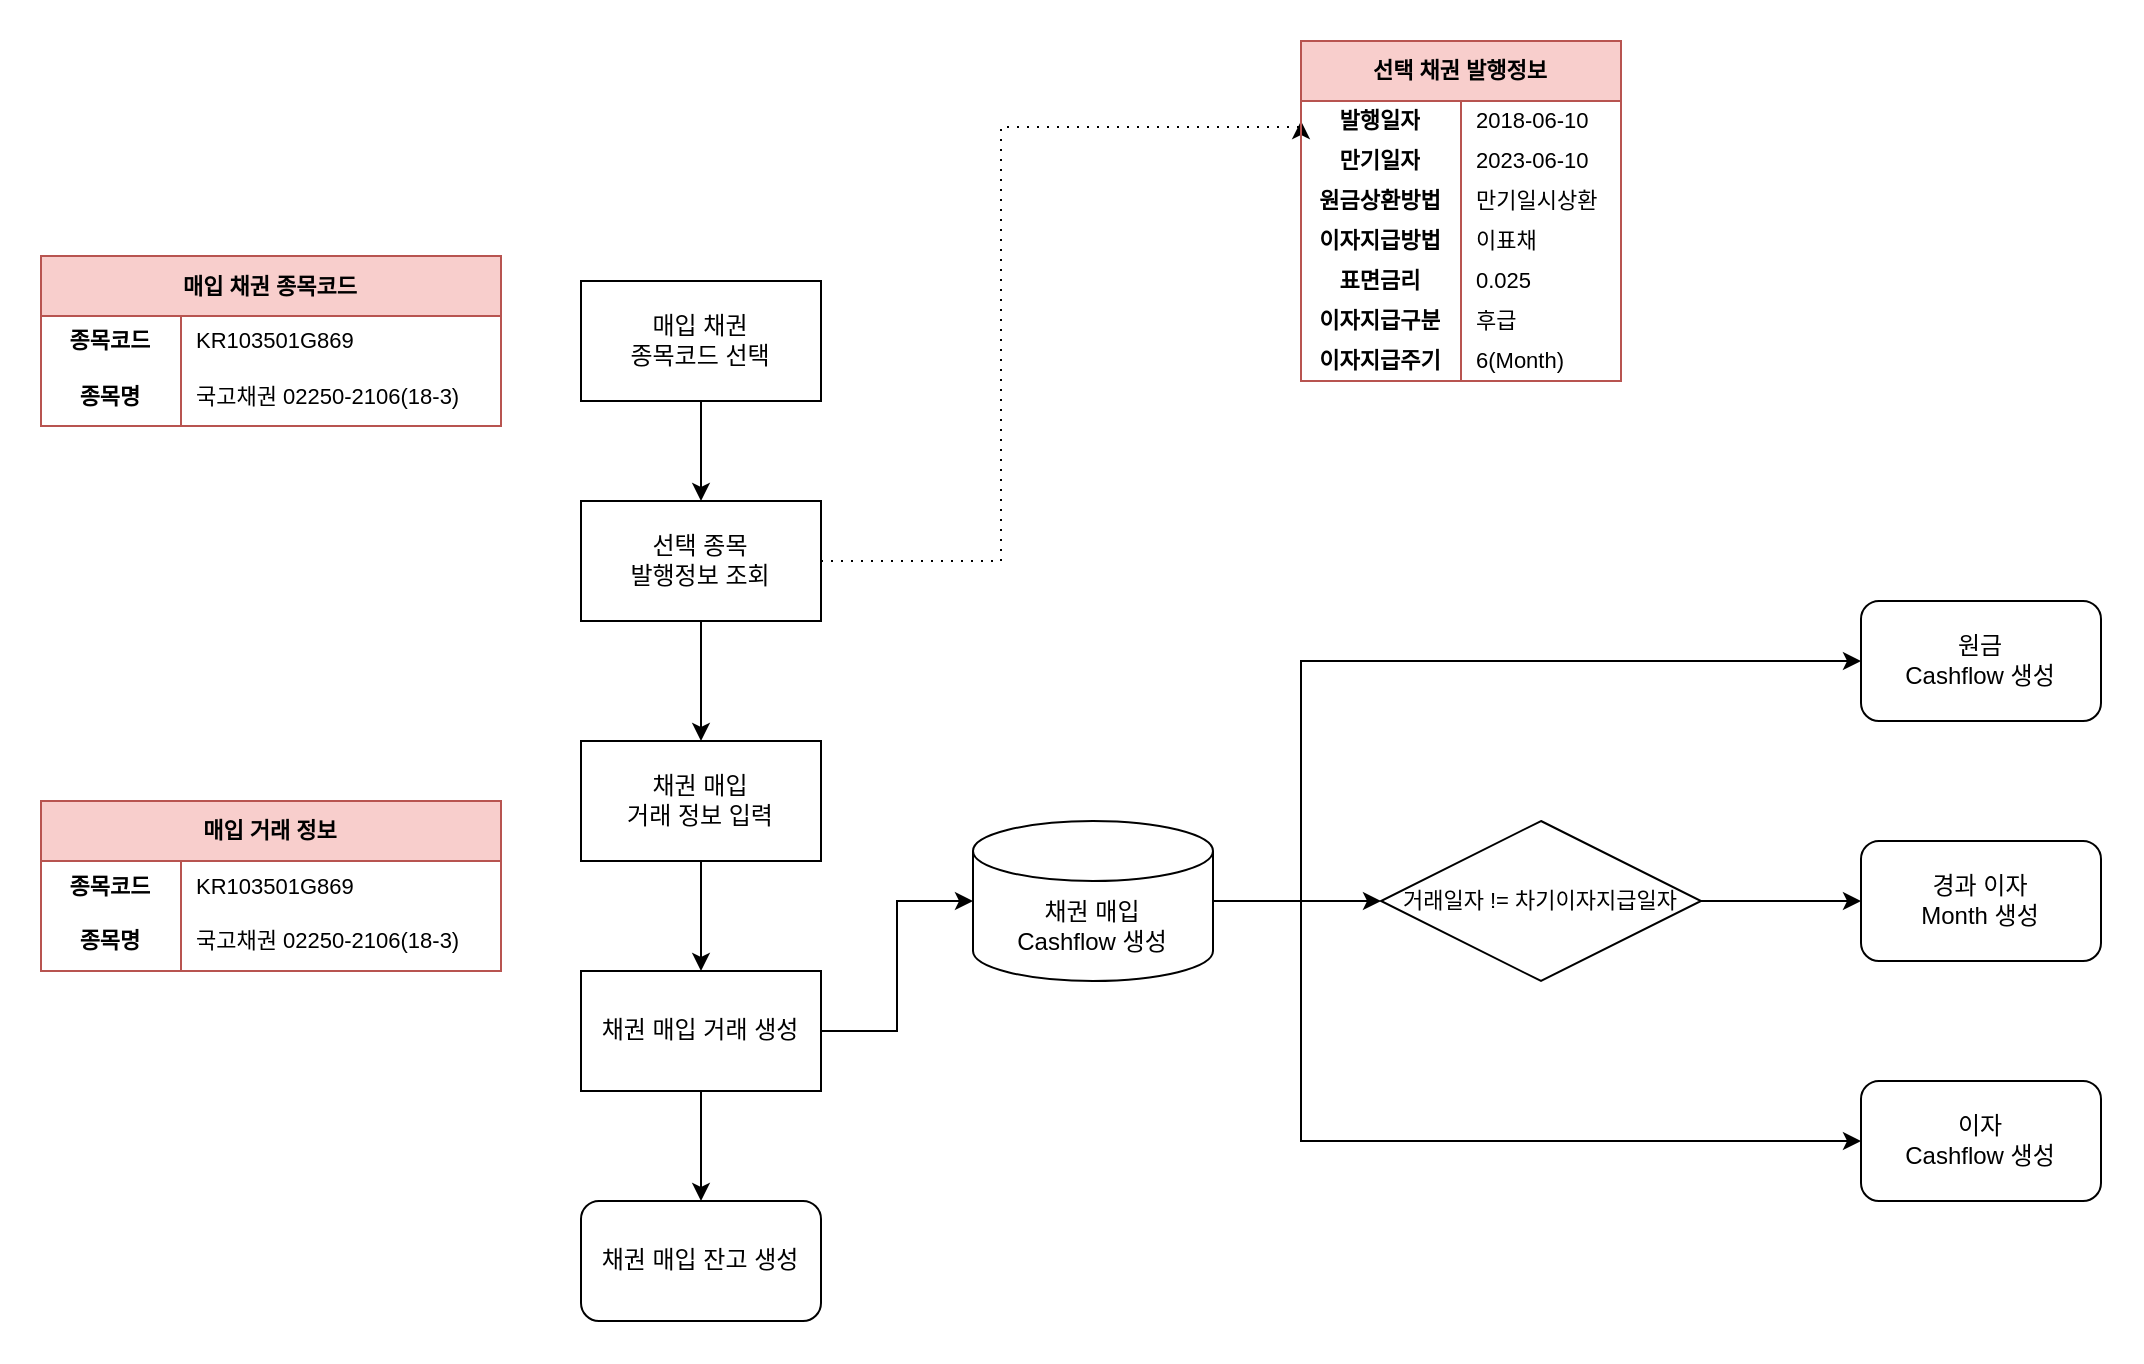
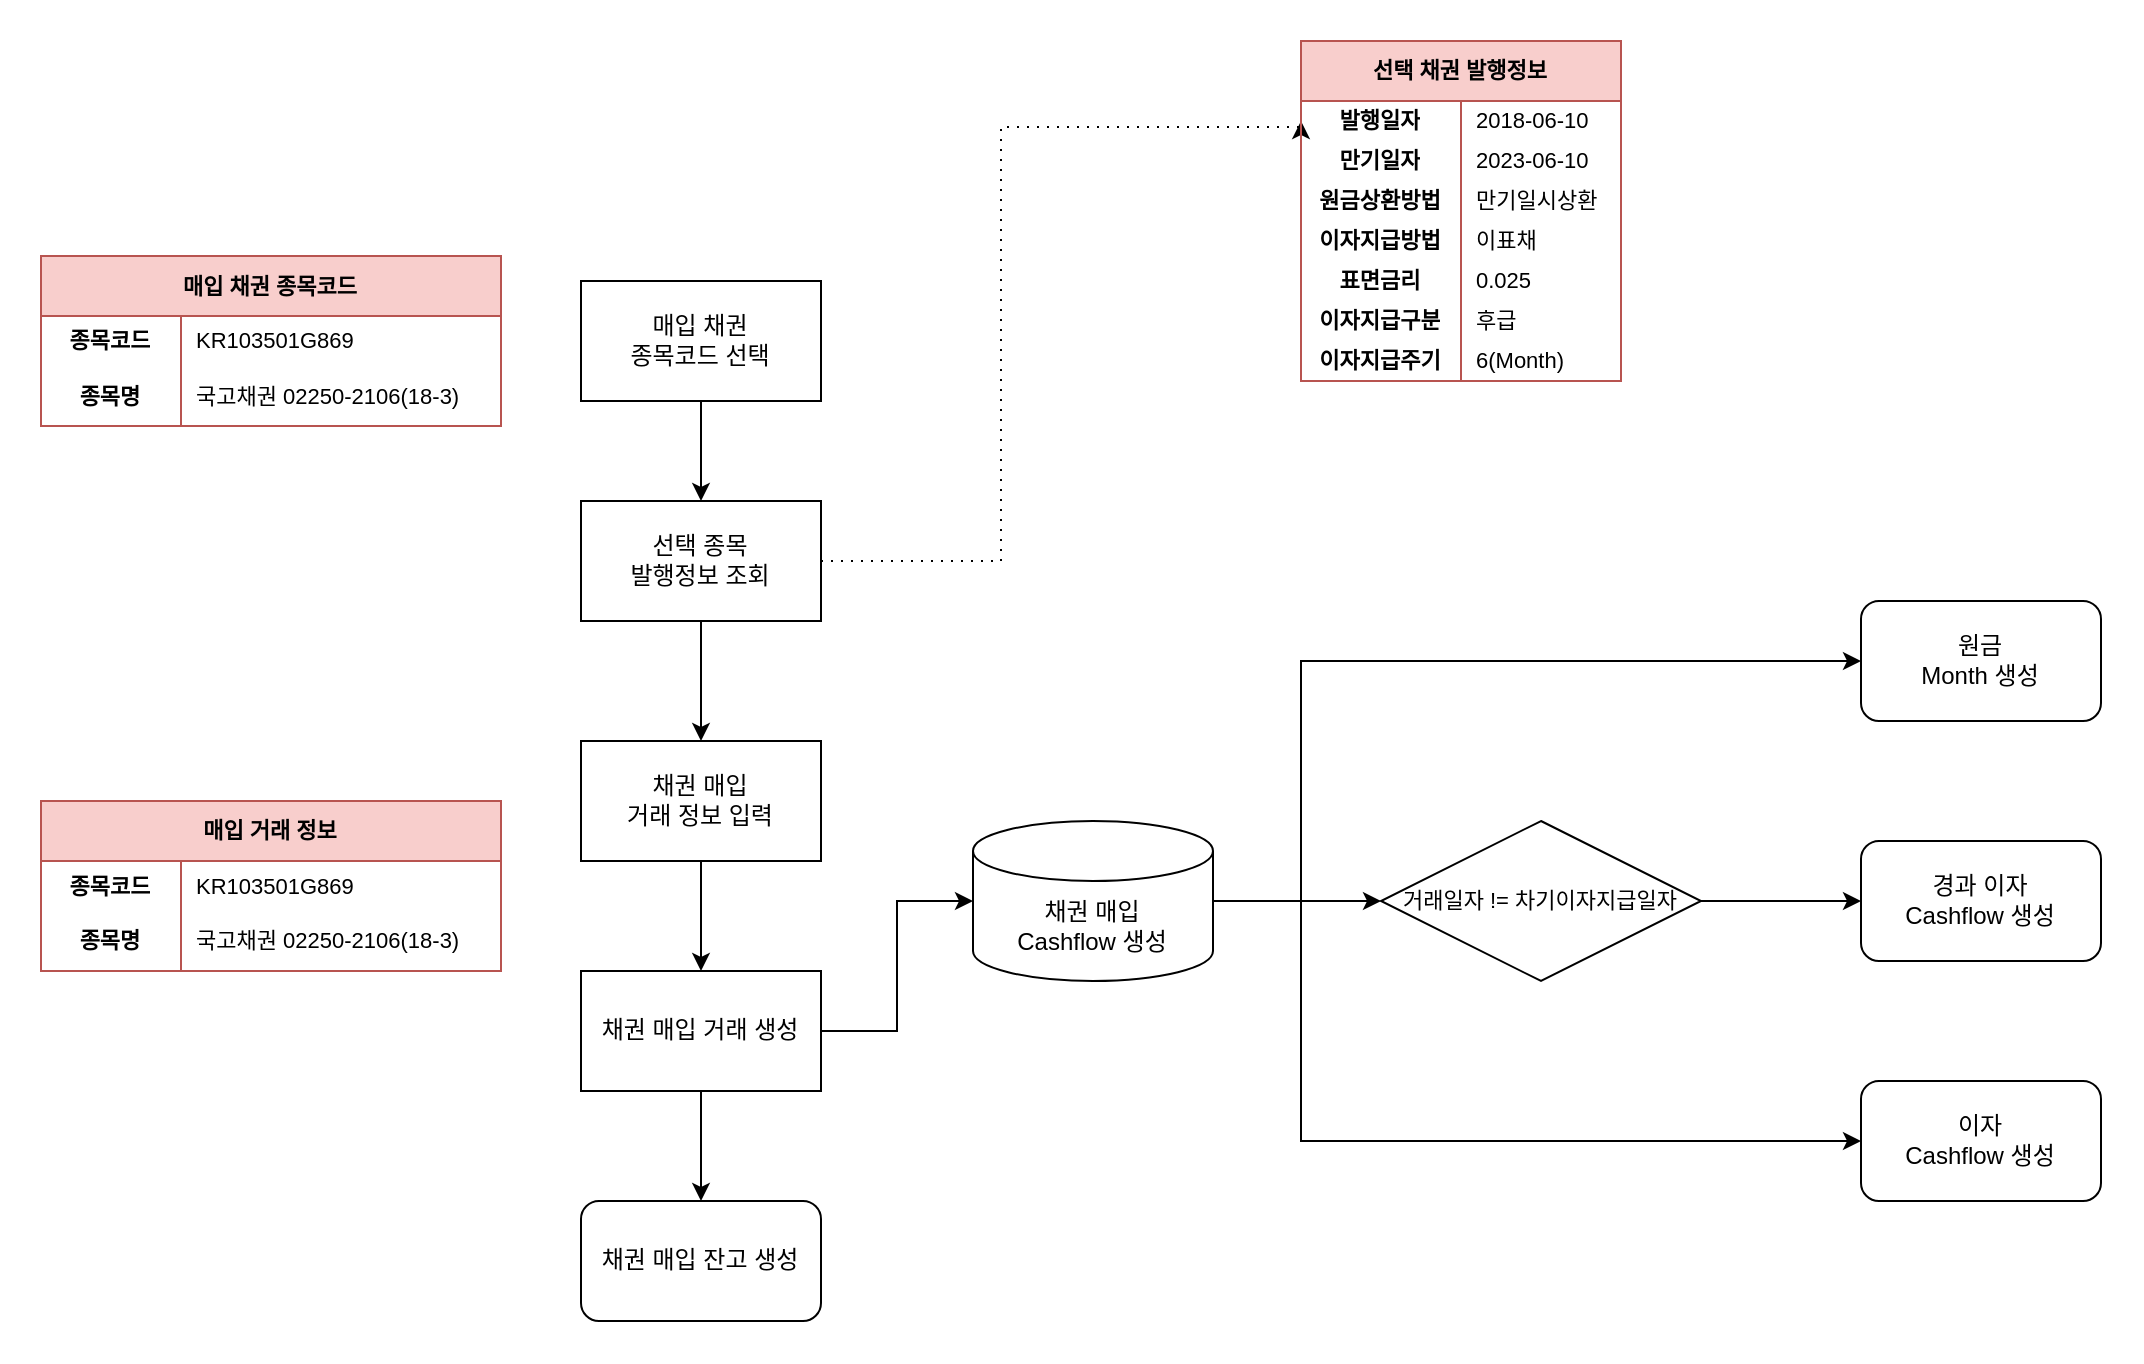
(1981, 661) -> (1981, 661)
(1981, 901) -> (1981, 901)
